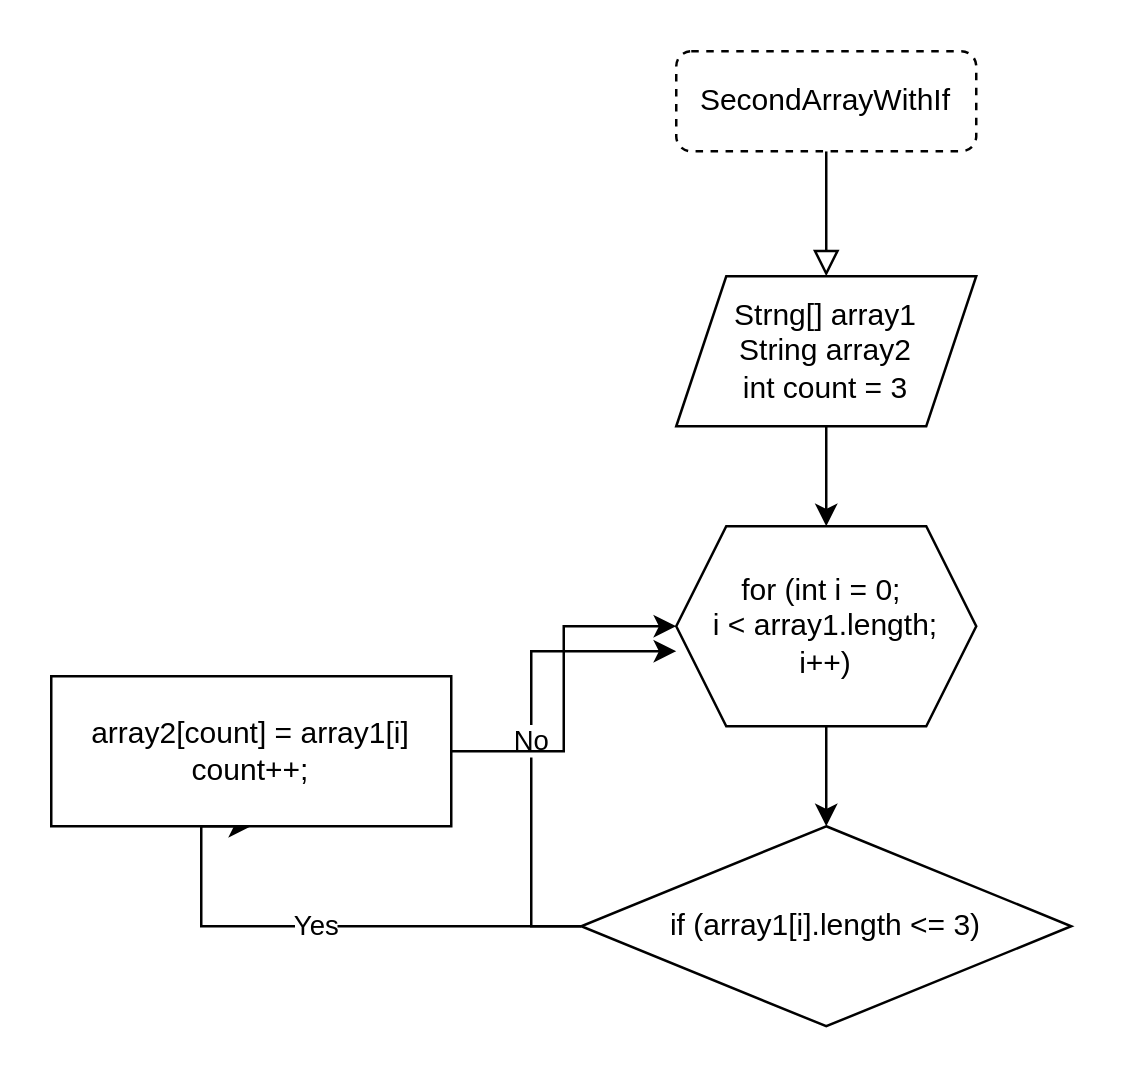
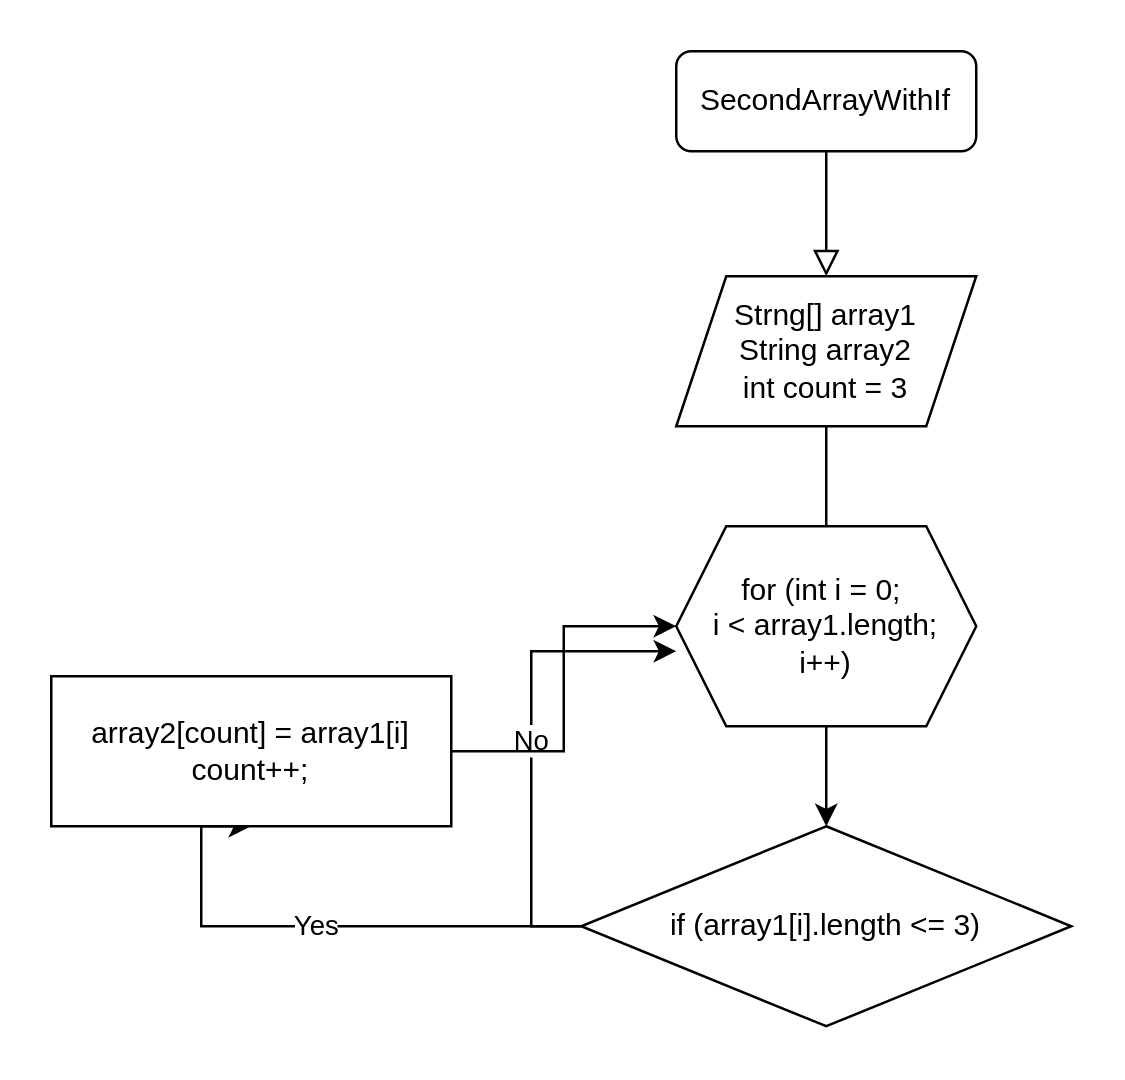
(826, 101) -> (826, 101)
(826, 508) -> (826, 515)
